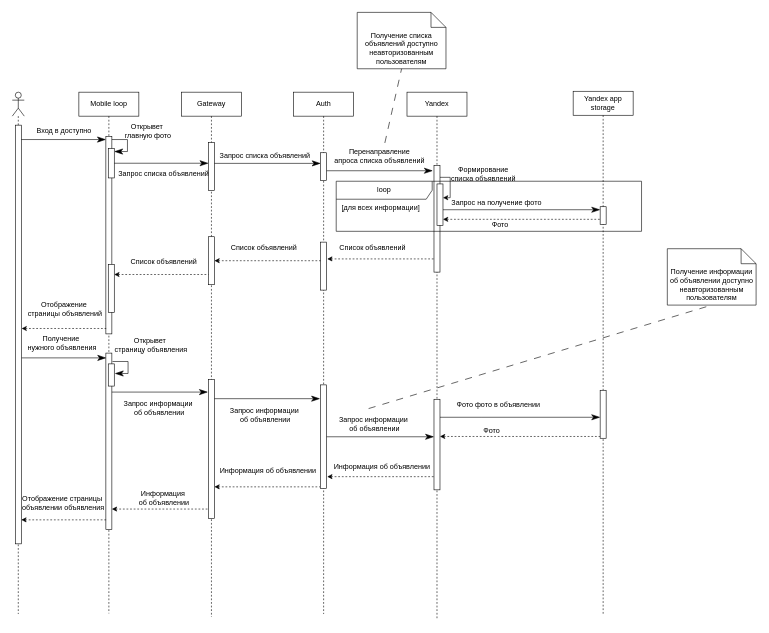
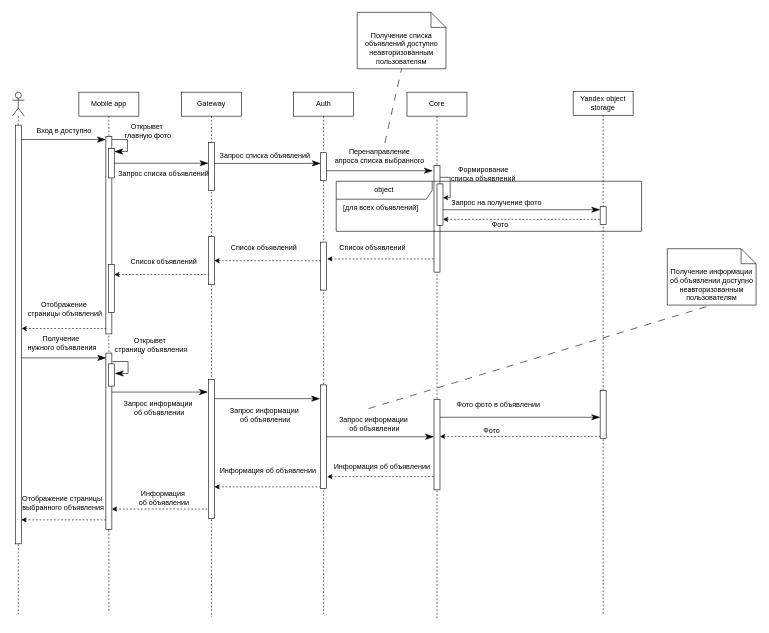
(109, 104) -> (109, 104)
(437, 104) -> (437, 104)
(603, 104) -> (603, 104)
(380, 156) -> (380, 156)
(384, 190) -> (384, 190)
(381, 208) -> (381, 208)
(62, 503) -> (62, 503)
